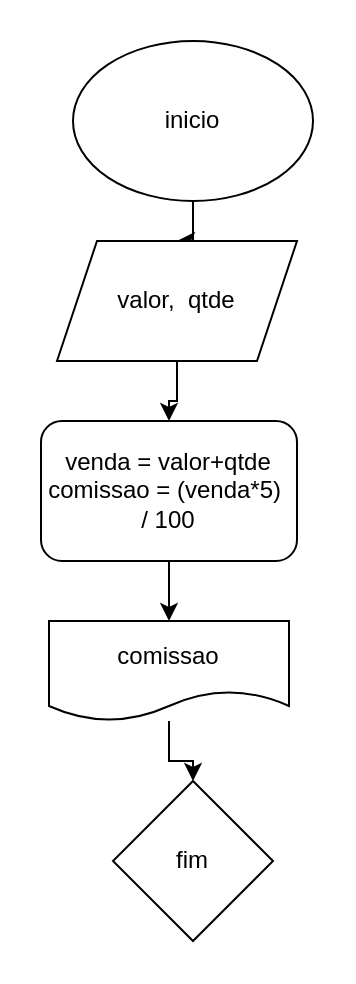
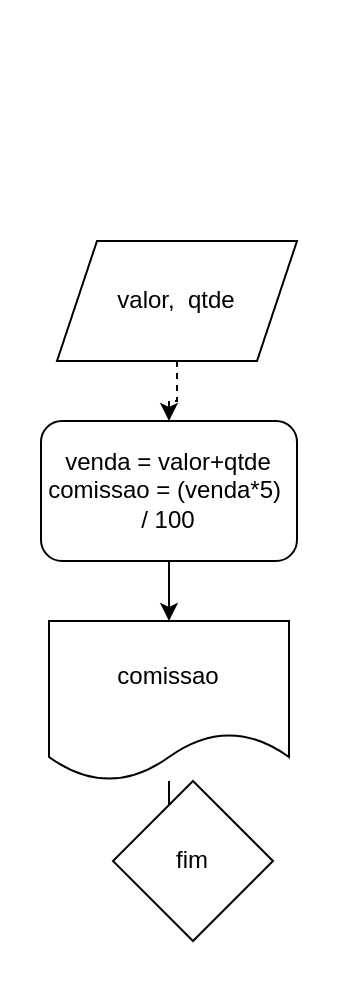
(193, 121) -> none
(193, 222) -> none
(177, 389) -> (177, 389)
(169, 671) -> (169, 701)
